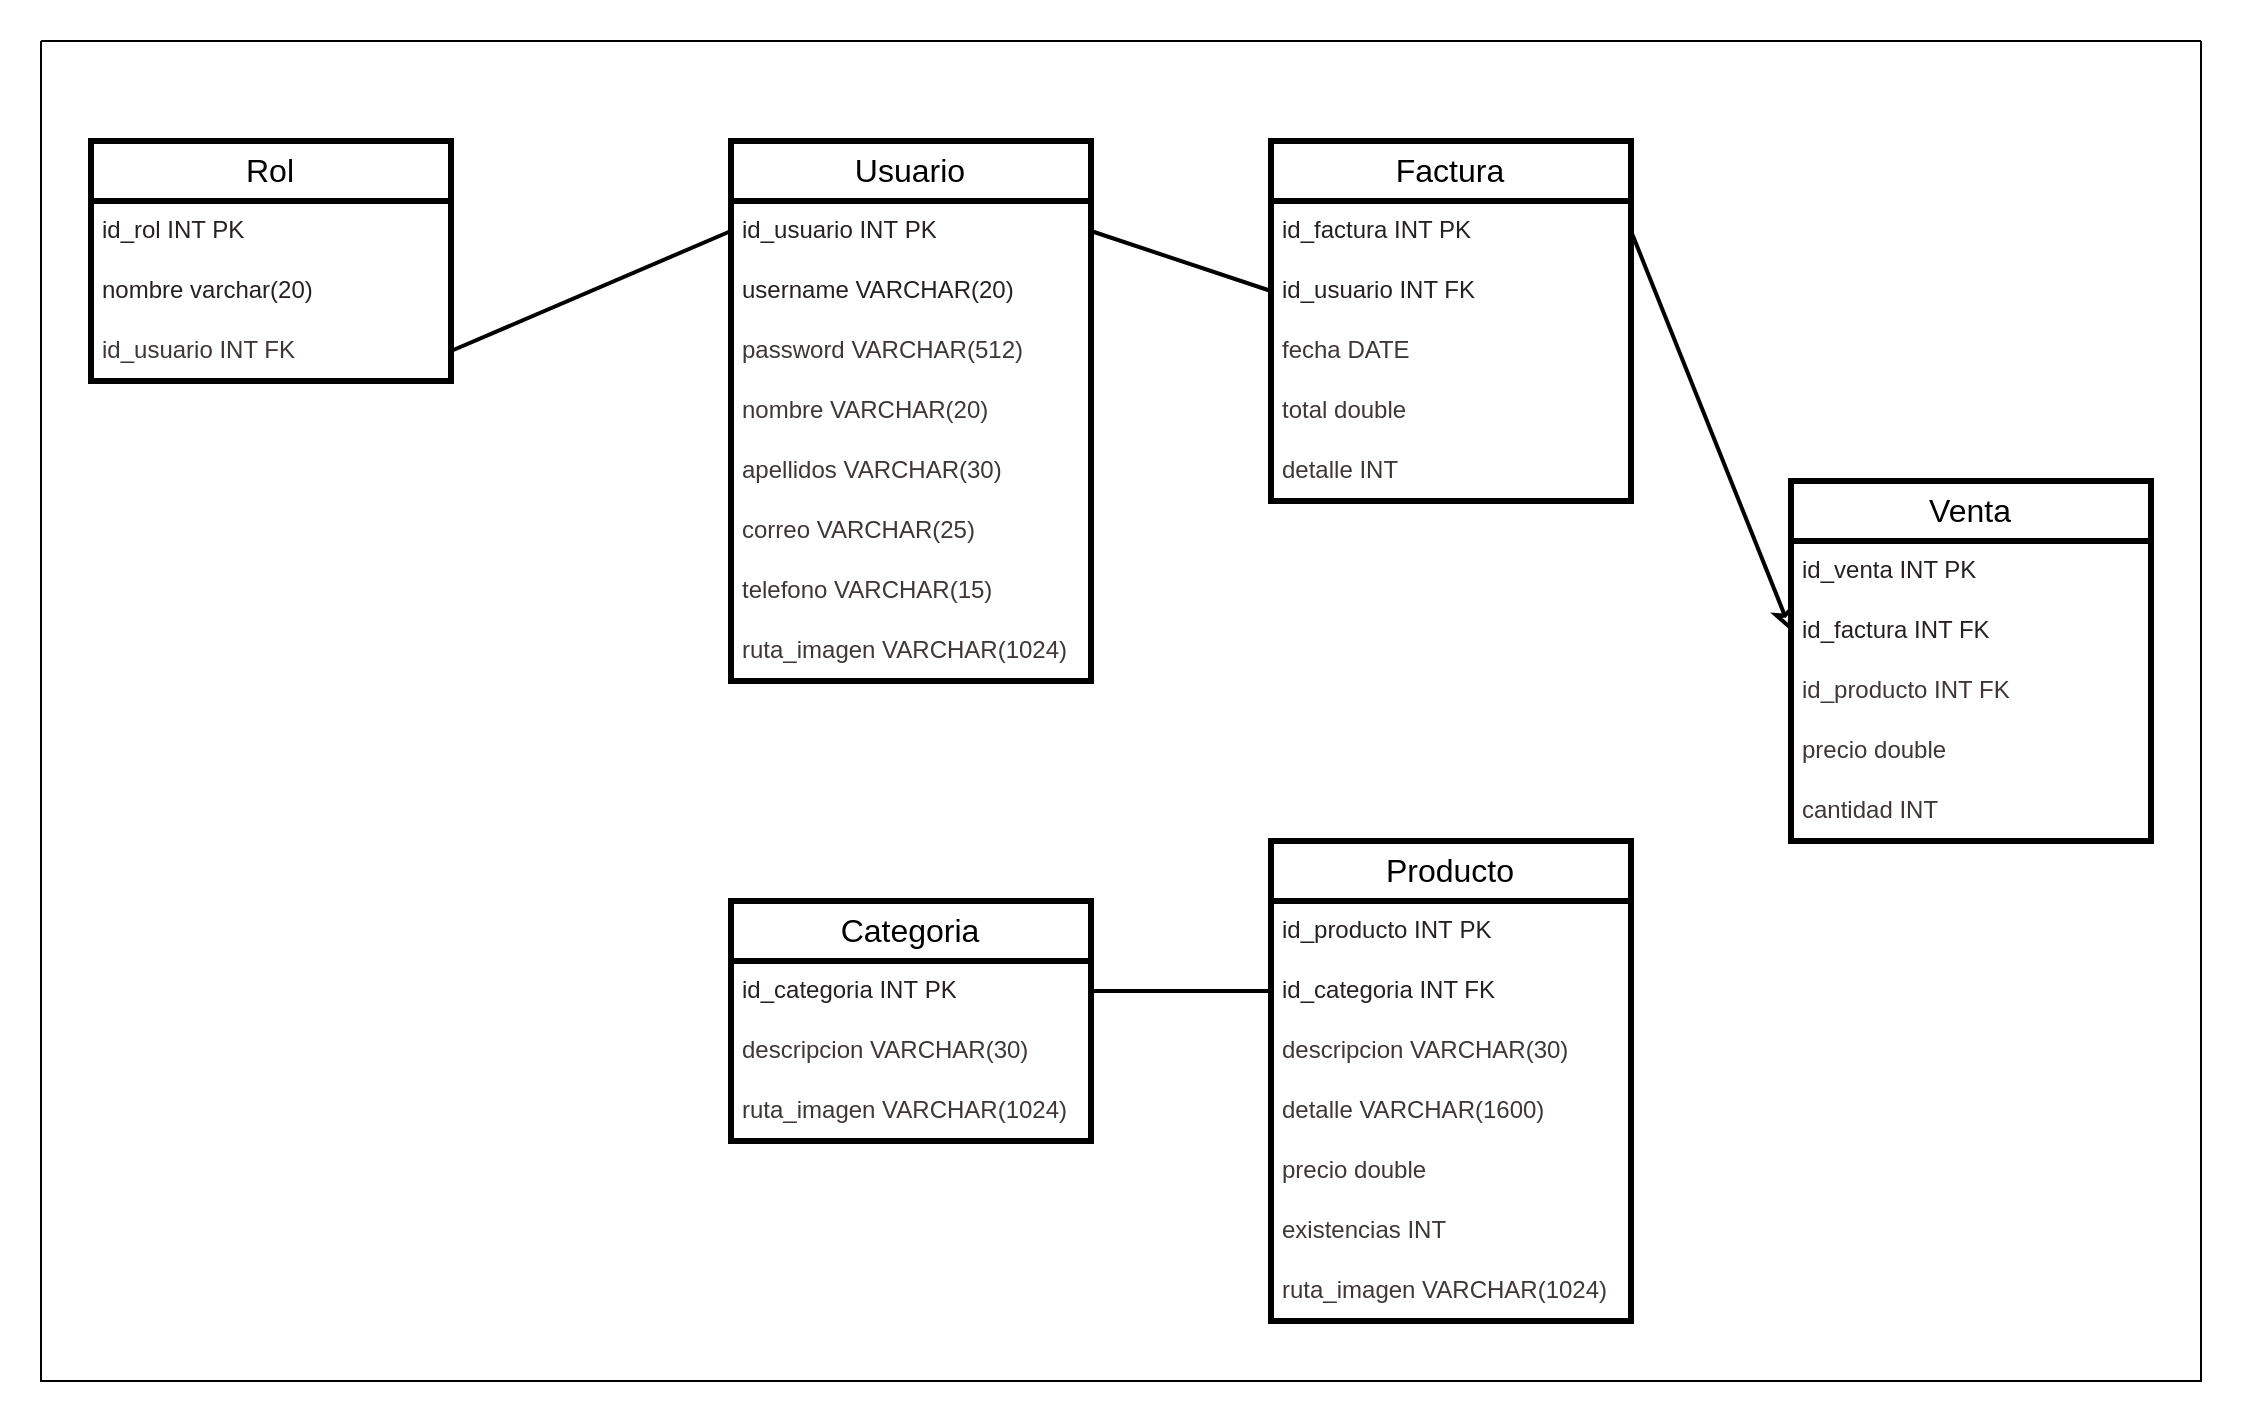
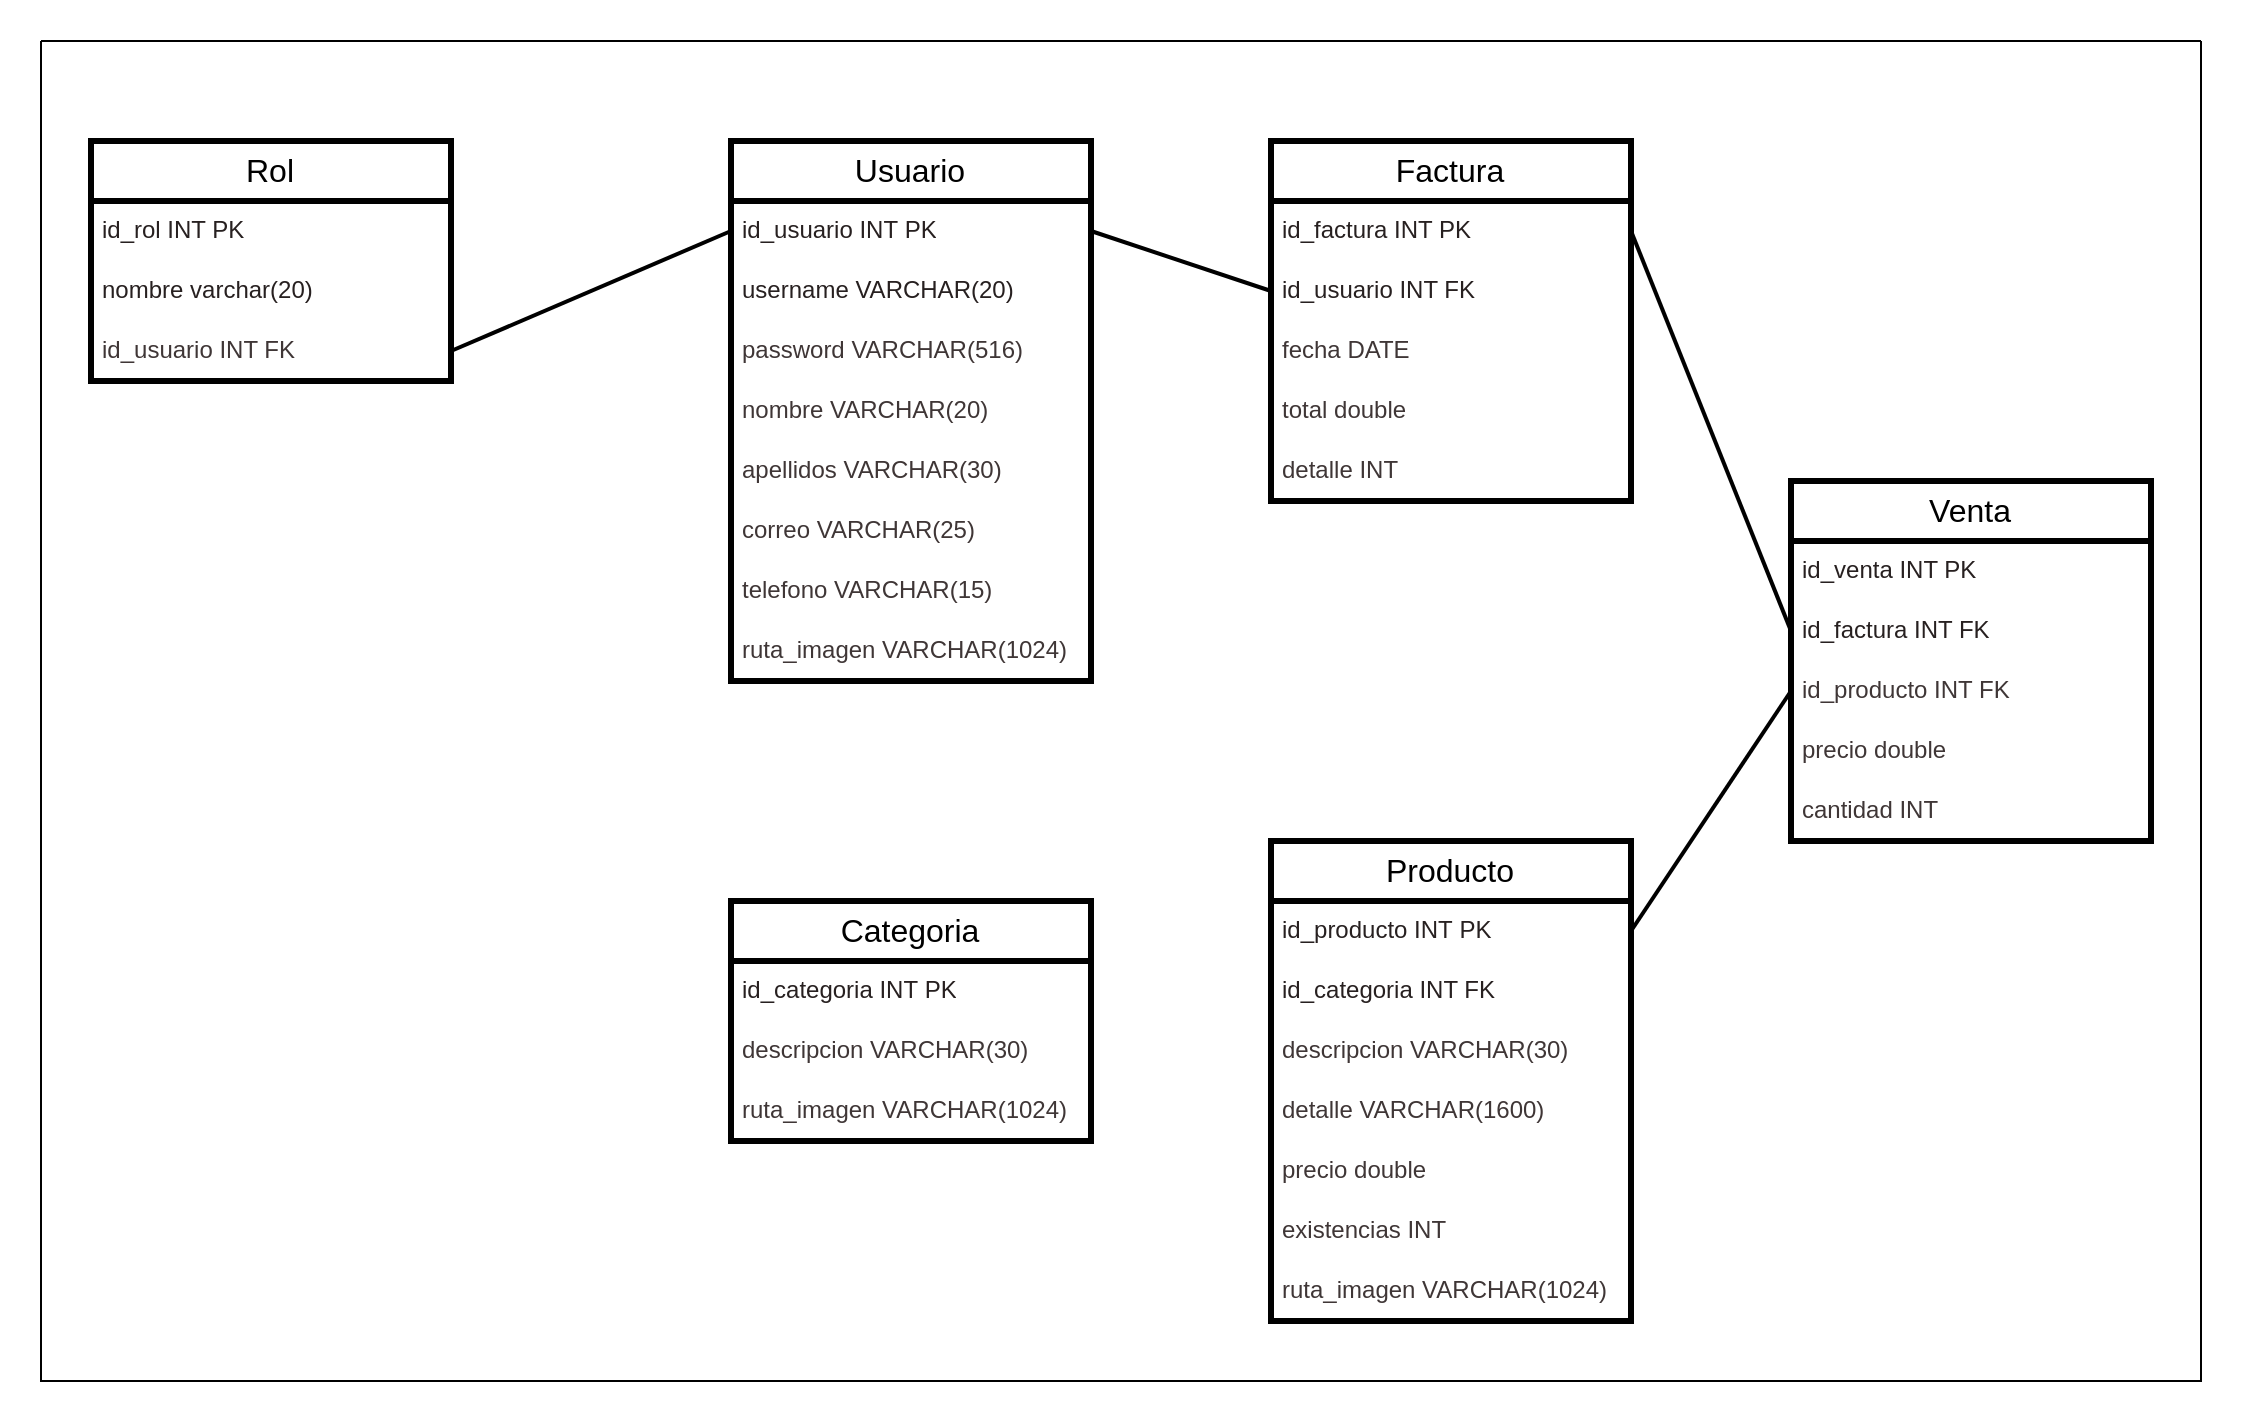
(881, 351) -> (881, 351)
(1784, 613) -> (1785, 617)
none -> (1711, 811)
(1181, 991) -> none
